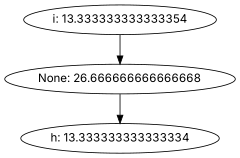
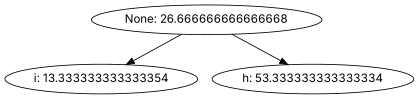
(120, 45) -> (158, 47)
(120, 138) -> (313, 79)
